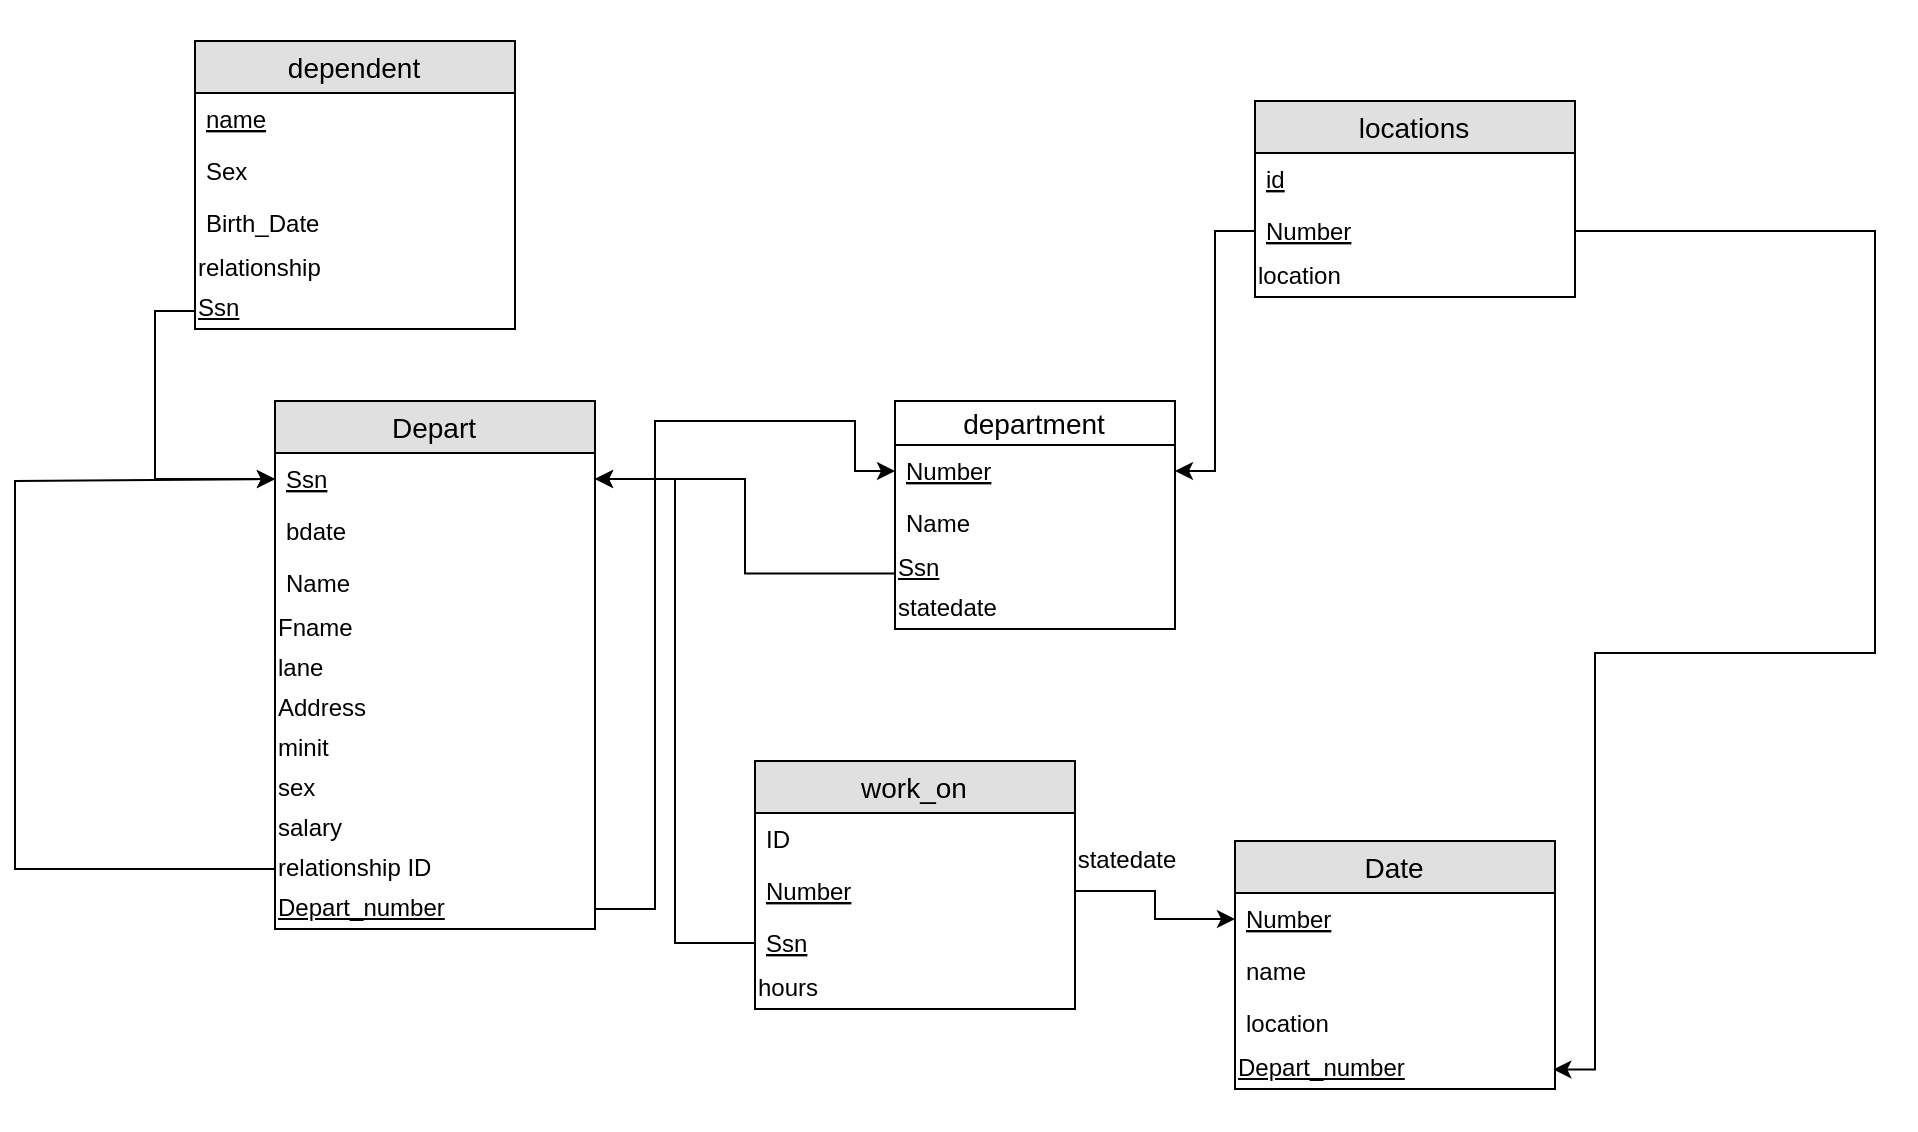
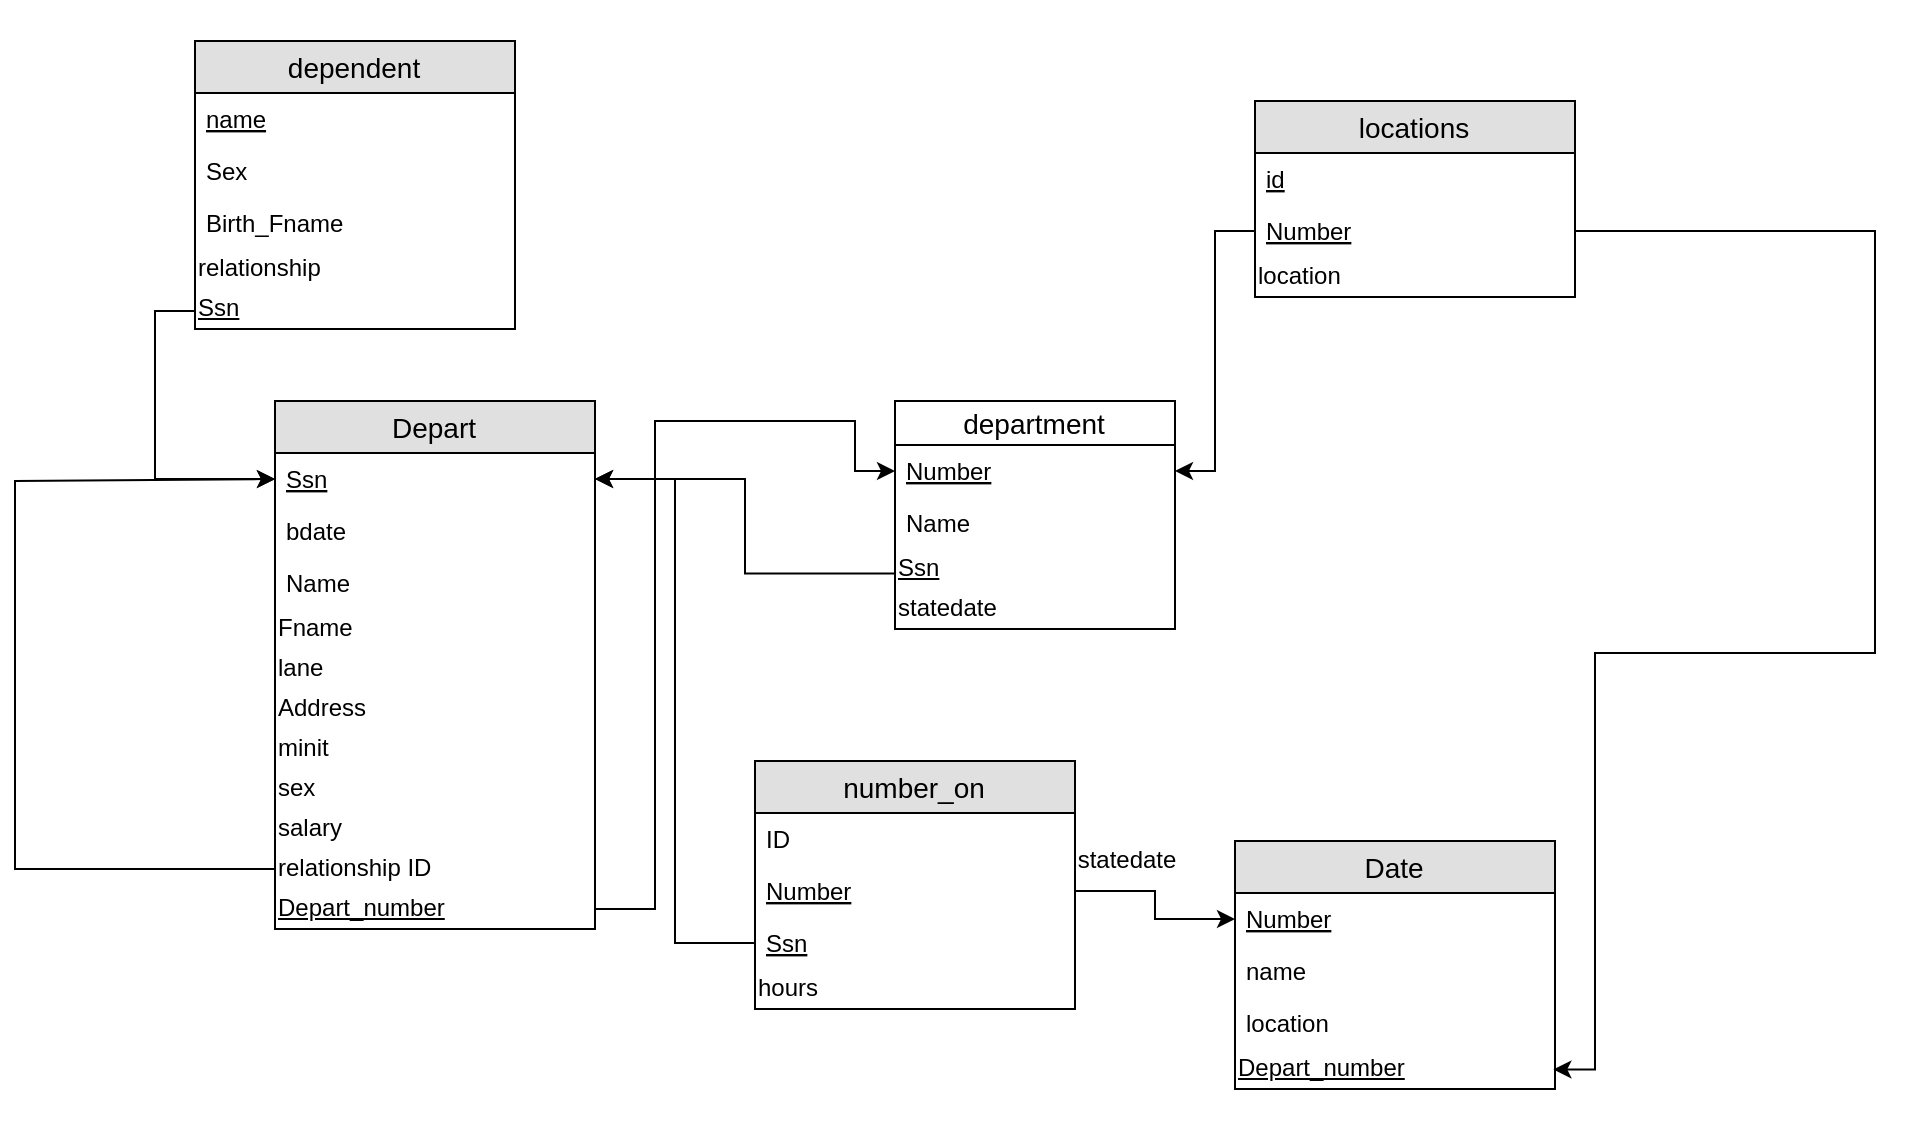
(270, 224) -> (277, 224)
(914, 789) -> (914, 789)
